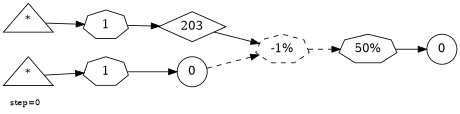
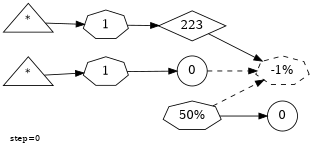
(192, 27) -> (192, 26)
(320, 49) -> (235, 95)
